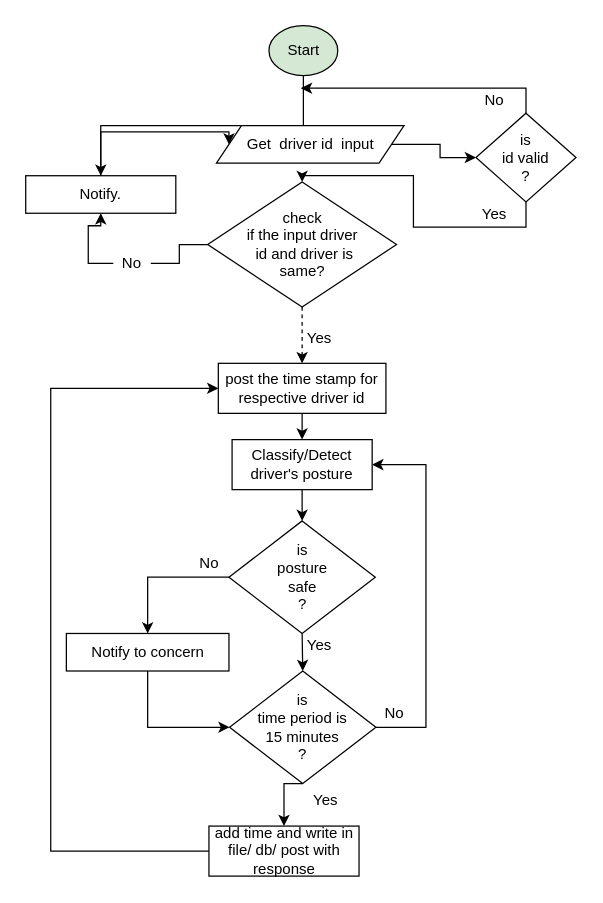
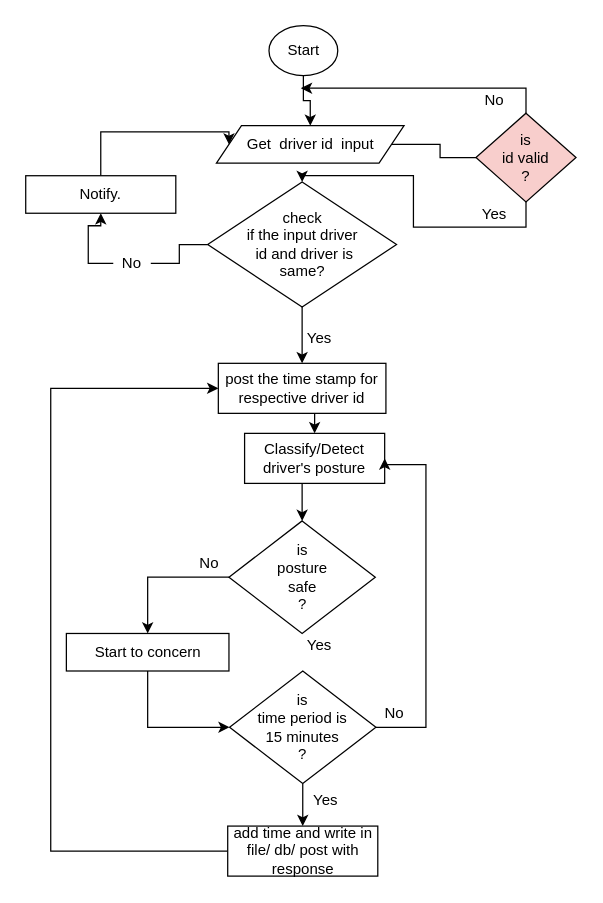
(303, 51) -> (303, 51)
(170, 126) -> (310, 105)
(466, 158) -> (469, 158)
(526, 158) -> (526, 158)
(302, 331) -> (302, 331)
(302, 464) -> (314, 458)
(302, 647) -> none
(148, 652) -> (148, 652)
(284, 851) -> (303, 851)
